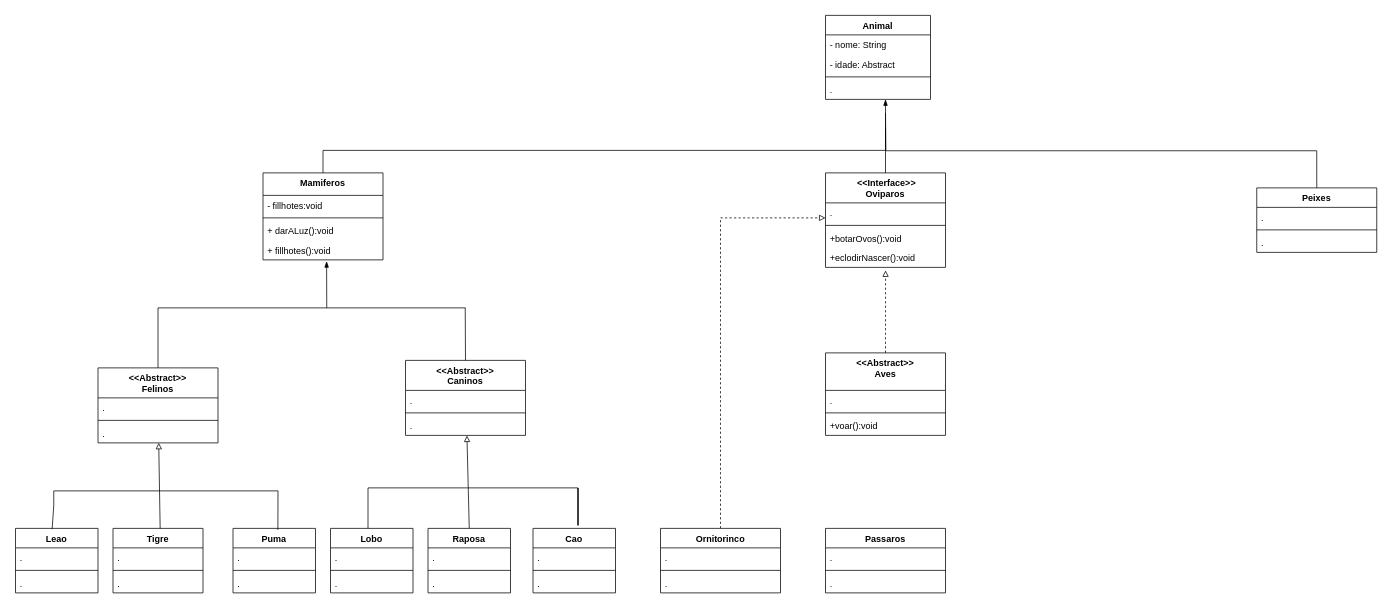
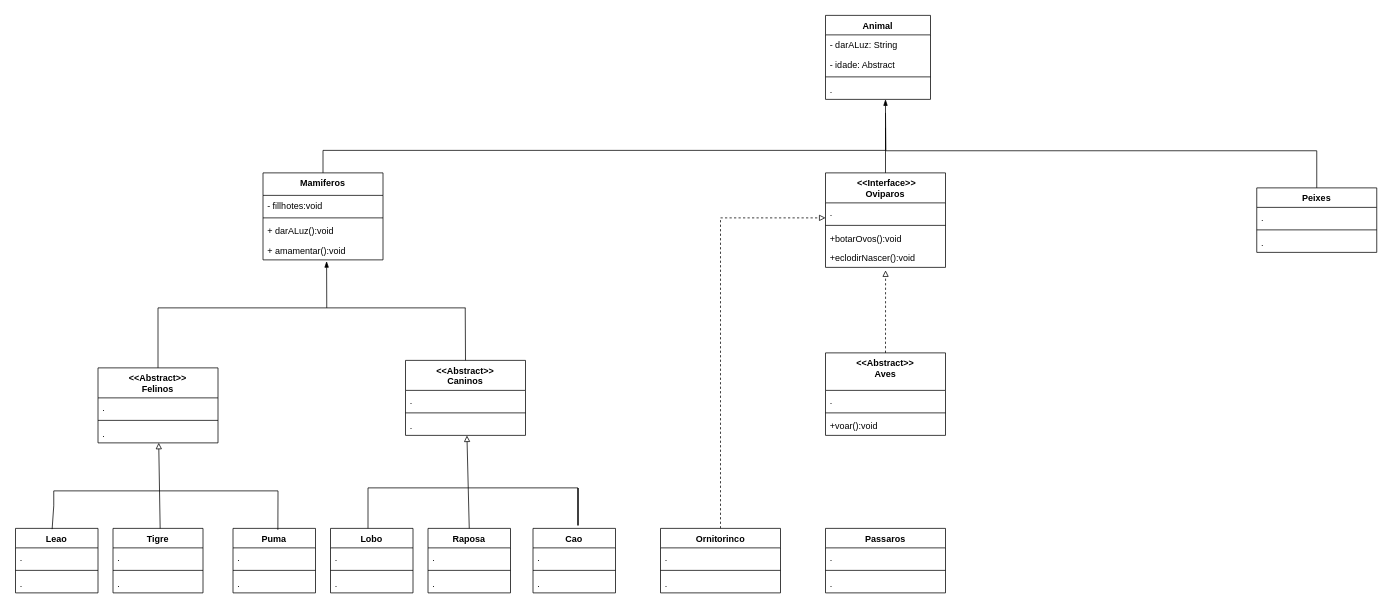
(860, 45) -> (868, 45)
(305, 251) -> (309, 251)
